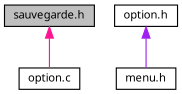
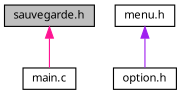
(146, 53) -> (145, 53)
(49, 79) -> (49, 79)
